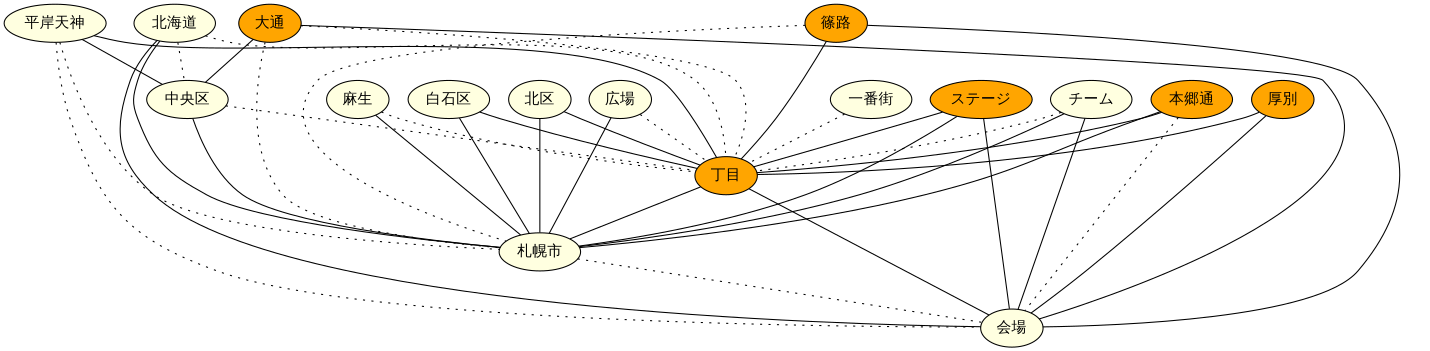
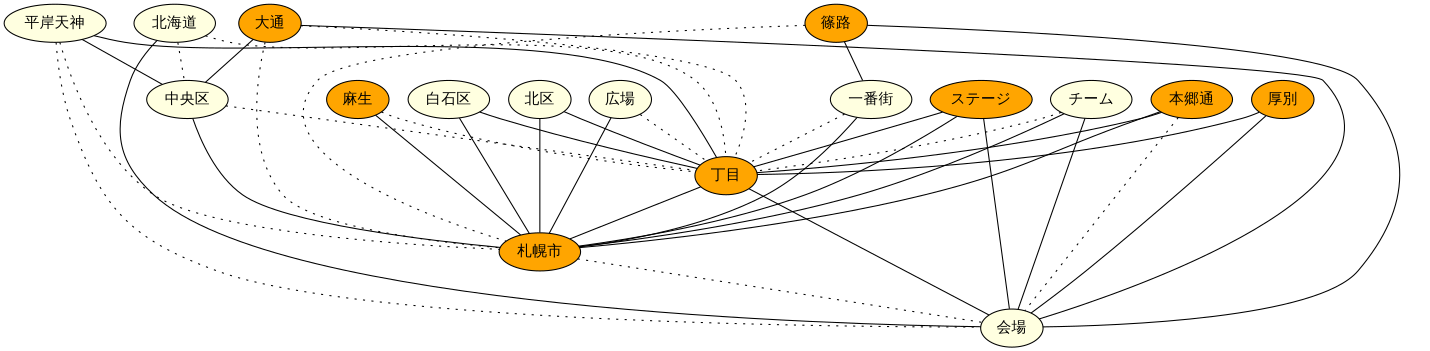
(358, 99) -> (358, 99)
(787, 103) -> (854, 61)
(258, 212) -> (732, 210)
(540, 252) -> (540, 252)
